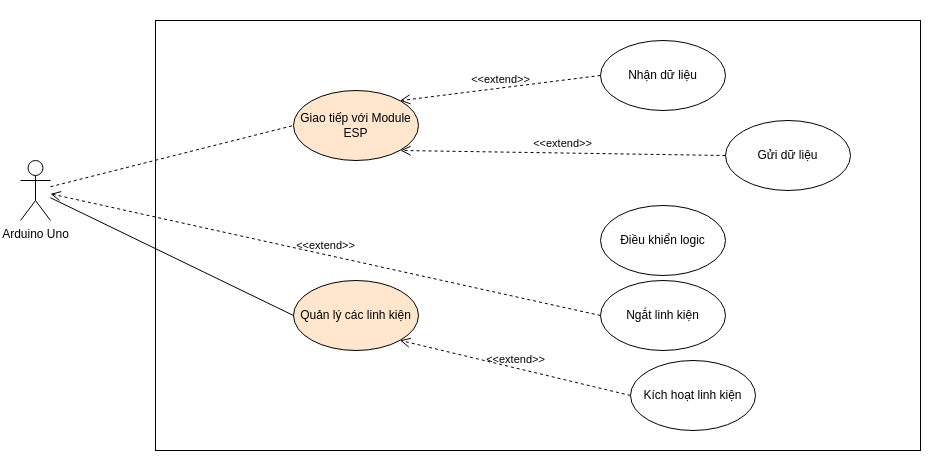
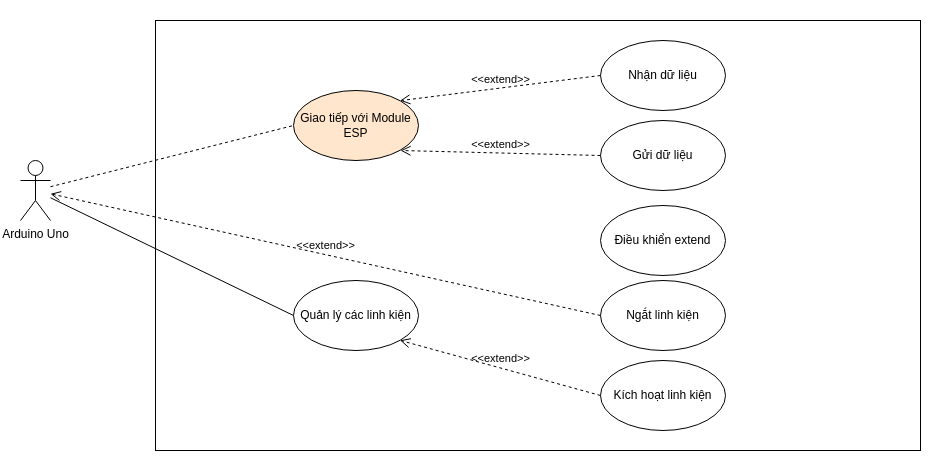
(788, 156) -> (663, 156)
(663, 241) -> (663, 241)
(356, 316) -> (356, 316)
(693, 396) -> (663, 396)
